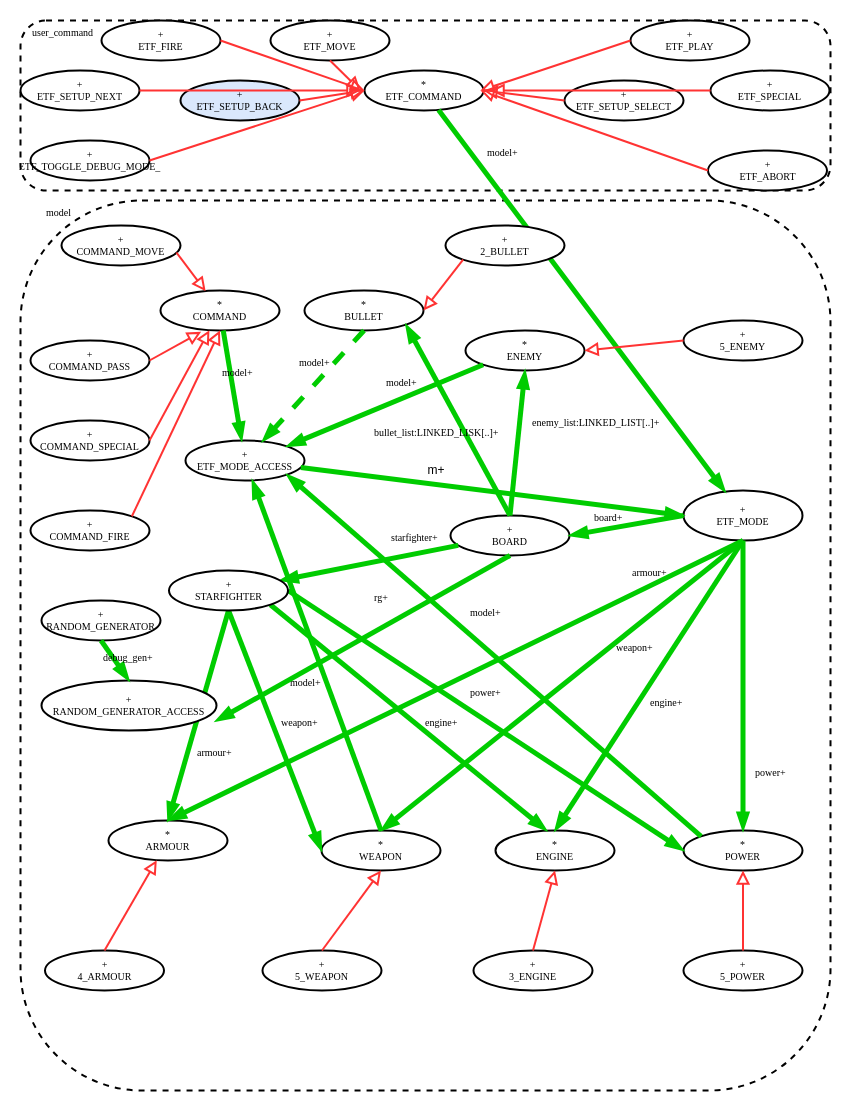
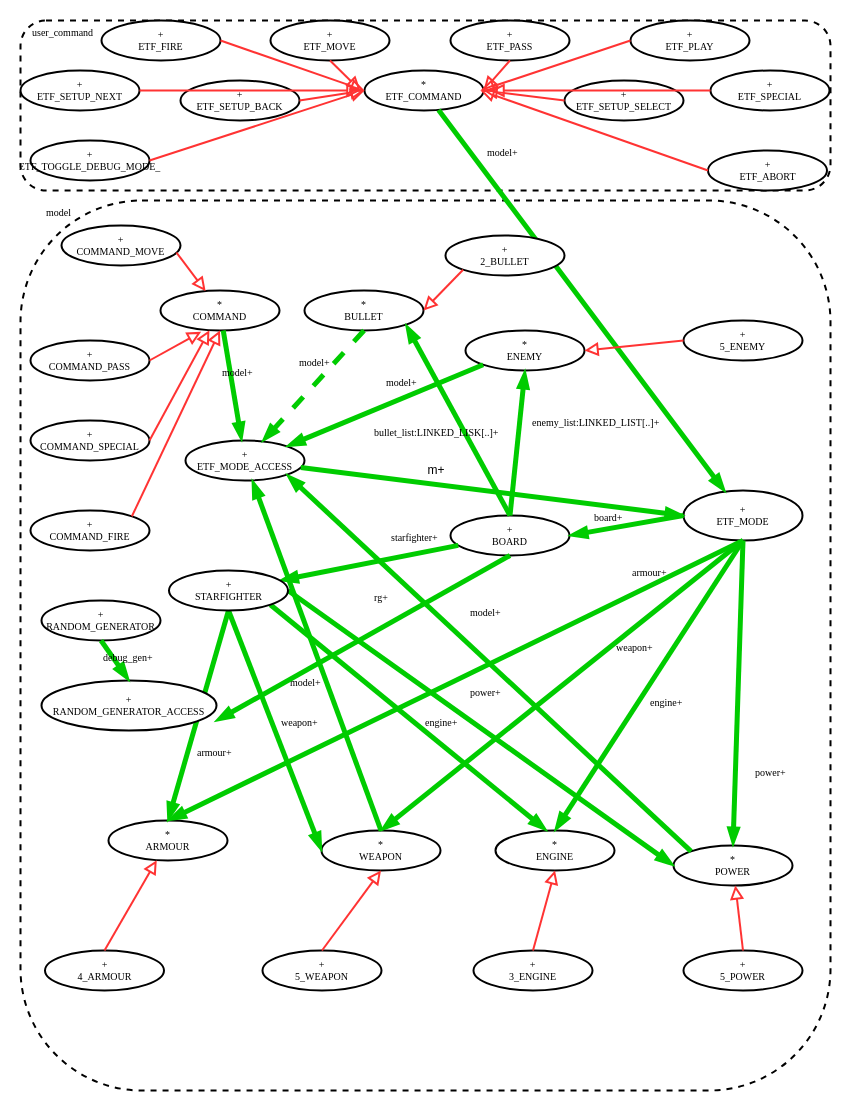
none -> (510, 41)
none -> (501, 71)
(240, 101) -> (240, 101)
(505, 246) -> (505, 256)
(743, 851) -> (733, 866)
